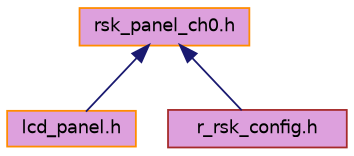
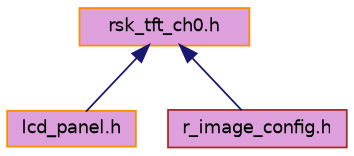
(164, 27) -> (164, 27)
(257, 129) -> (257, 129)
